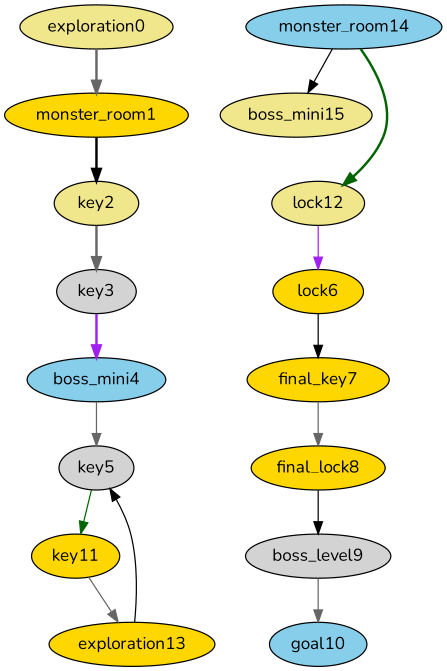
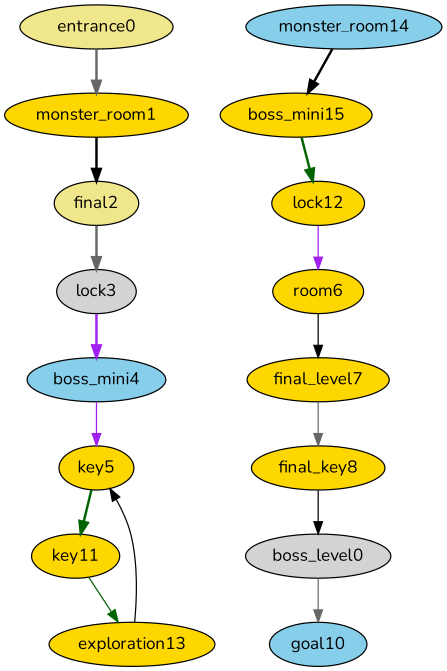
(96, 27) -> (96, 27)
(323, 65) -> (323, 65)
(296, 115) -> (296, 115)
(387, 115) -> (306, 153)
(96, 203) -> (96, 203)
(318, 203) -> (318, 203)
(96, 292) -> (96, 292)
(318, 292) -> (318, 292)
(318, 380) -> (318, 380)
(96, 418) -> (96, 418)
(96, 468) -> (96, 468)
(318, 468) -> (318, 468)
(88, 506) -> (88, 506)
(318, 556) -> (318, 556)
(100, 594) -> (100, 594)
